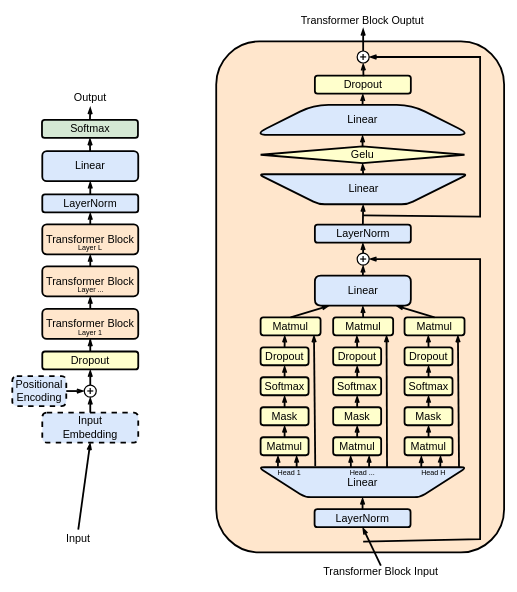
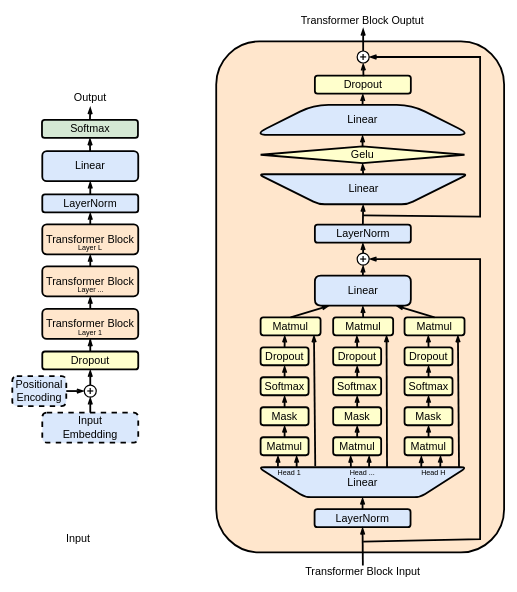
(84, 488) -> none
(381, 572) -> (363, 572)
